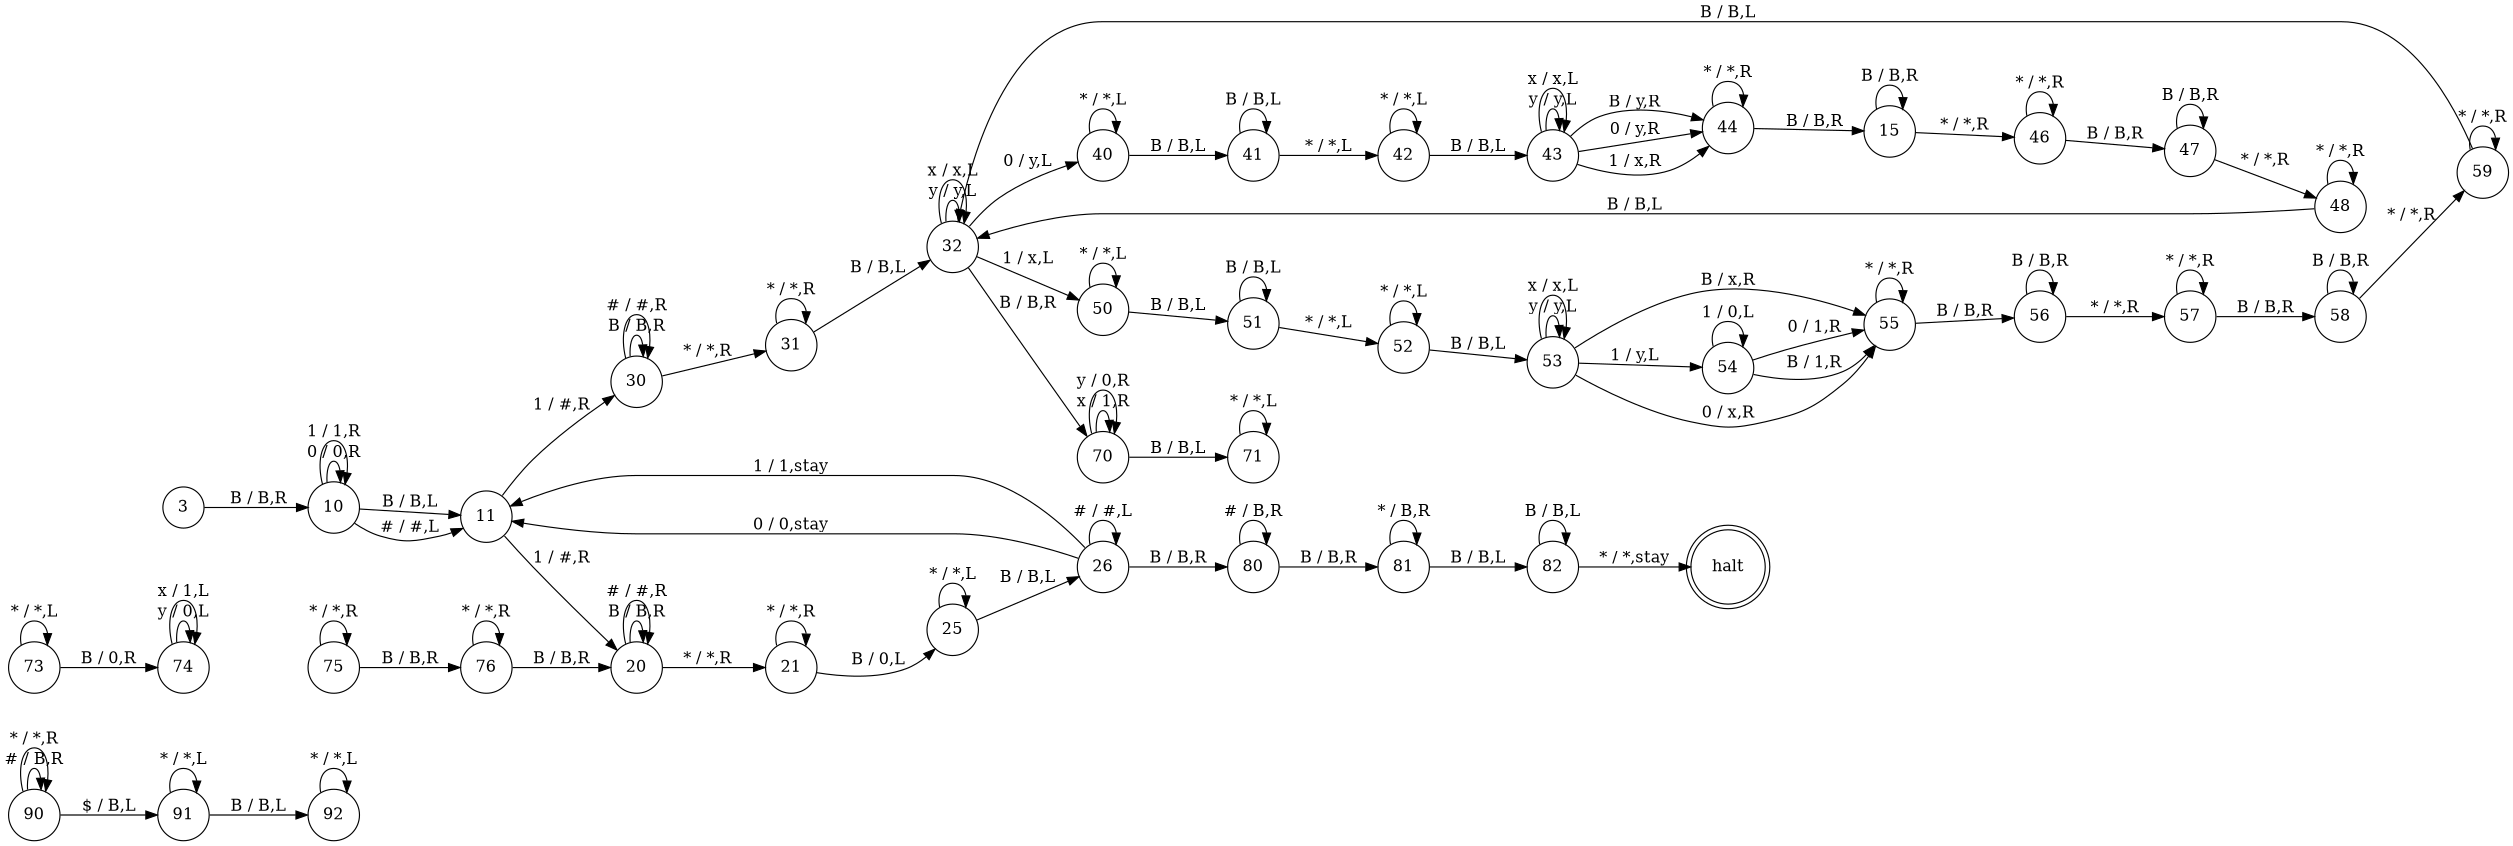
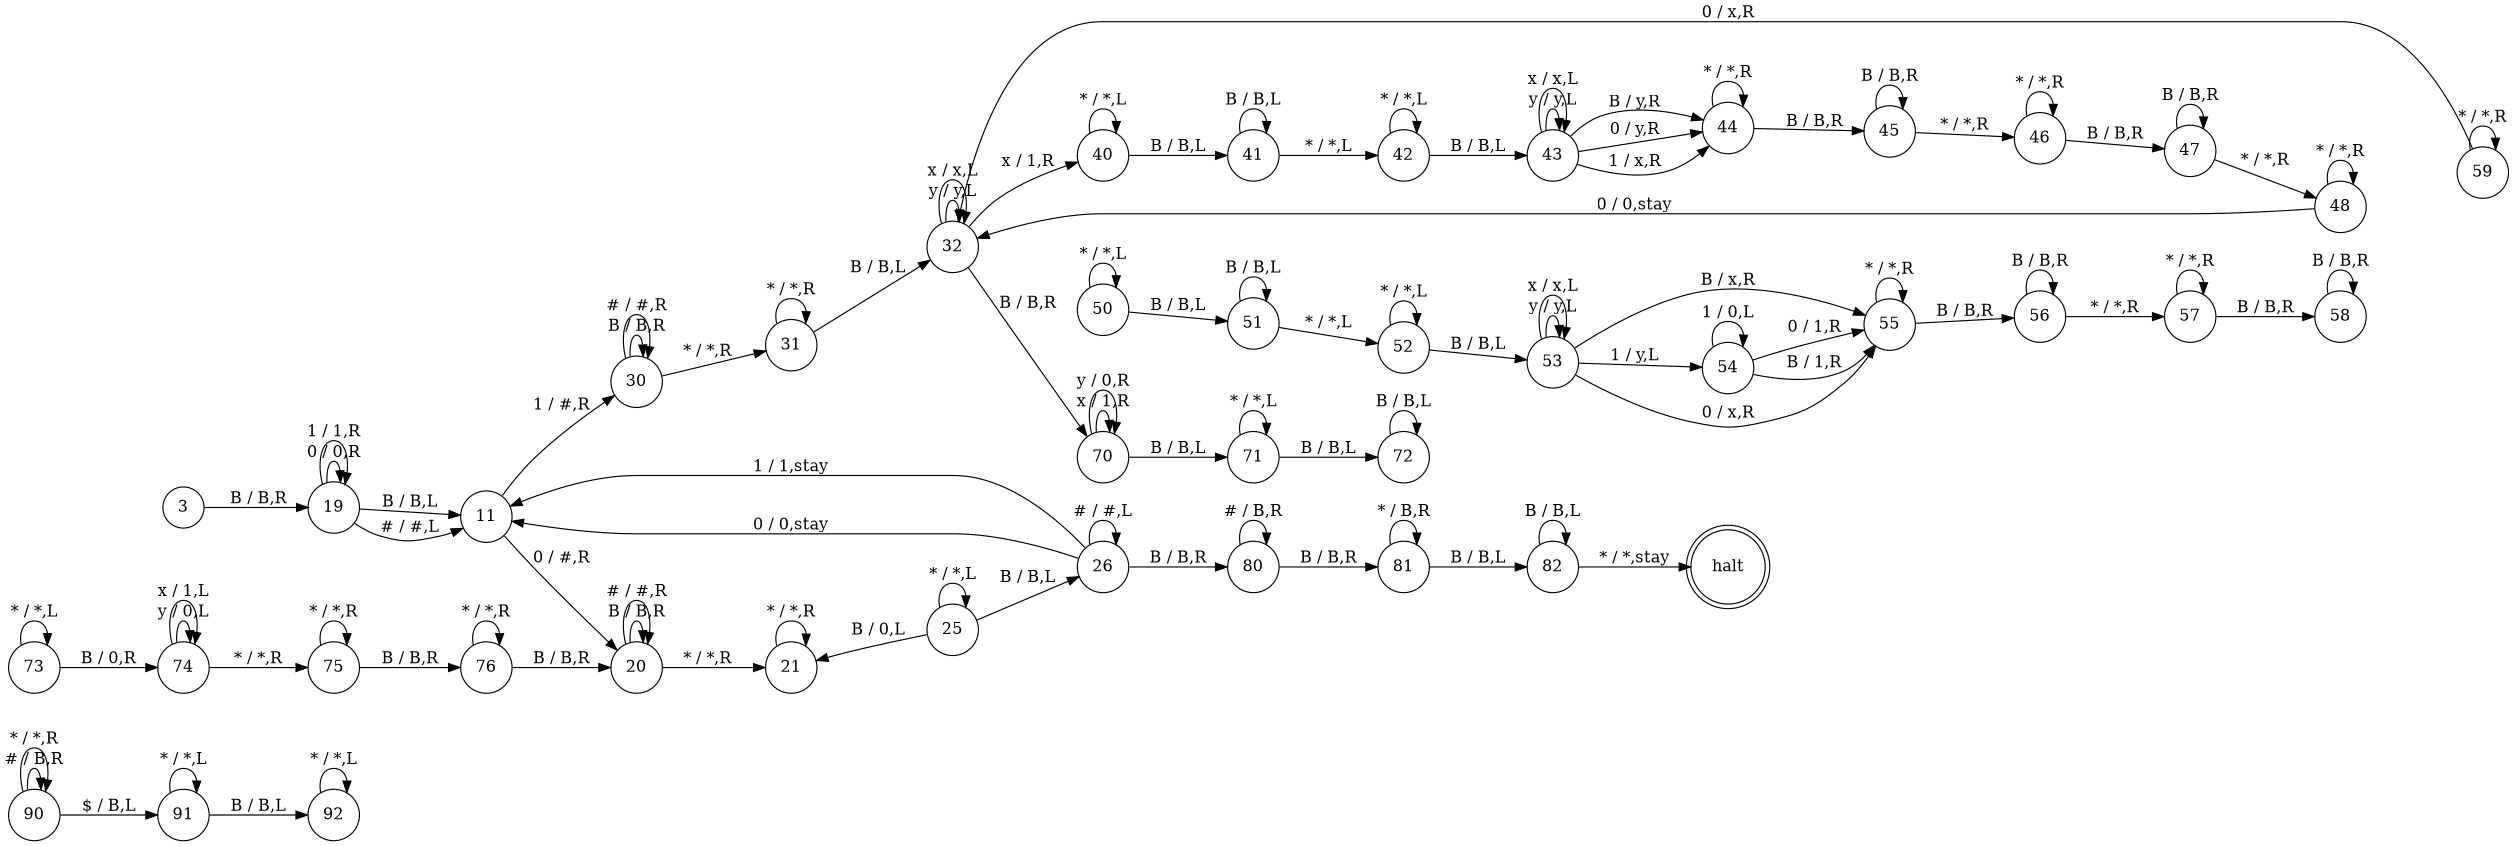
(1728, 13) -> (1728, 13)
(1890, 131) -> (1890, 131)
(1028, 162) -> (1028, 162)
(1635, 205) -> (1635, 205)
(2408, 249) -> none
(1023, 276) -> none
none -> (1404, 457)
(334, 508) -> (334, 508)
(562, 558) -> (562, 558)
none -> (253, 668)
(873, 675) -> (877, 645)
